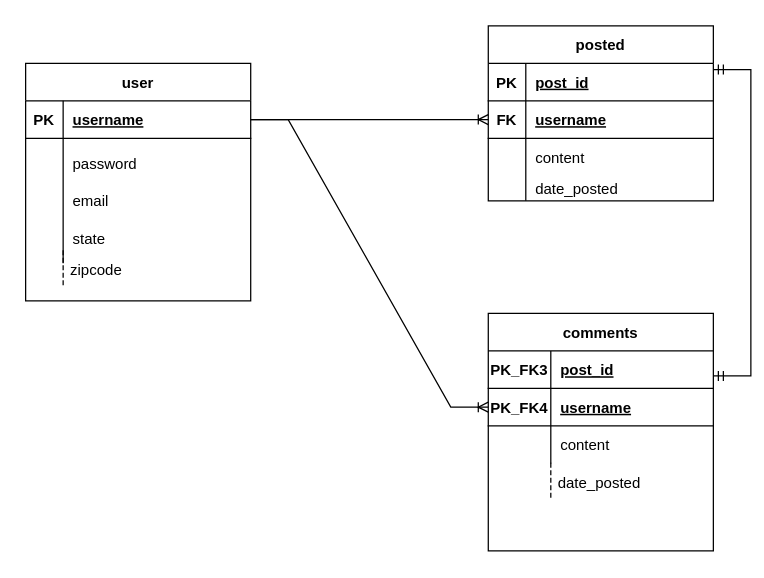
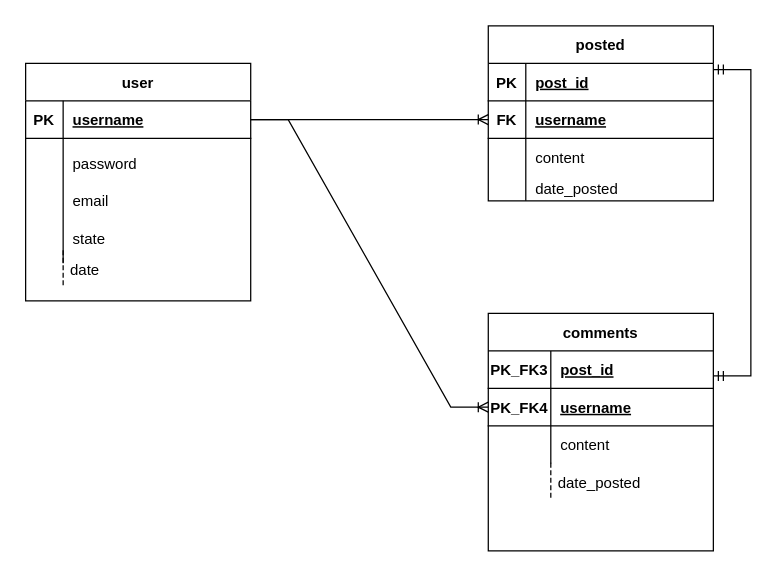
(97, 270) -> (87, 270)
